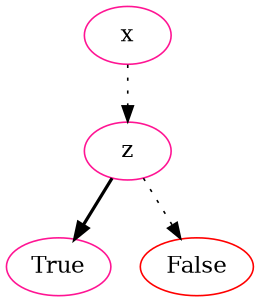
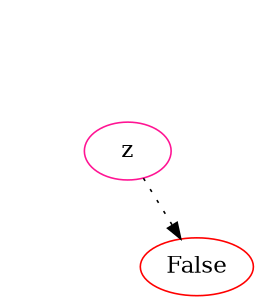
(128, 35) -> none
(59, 267) -> none
